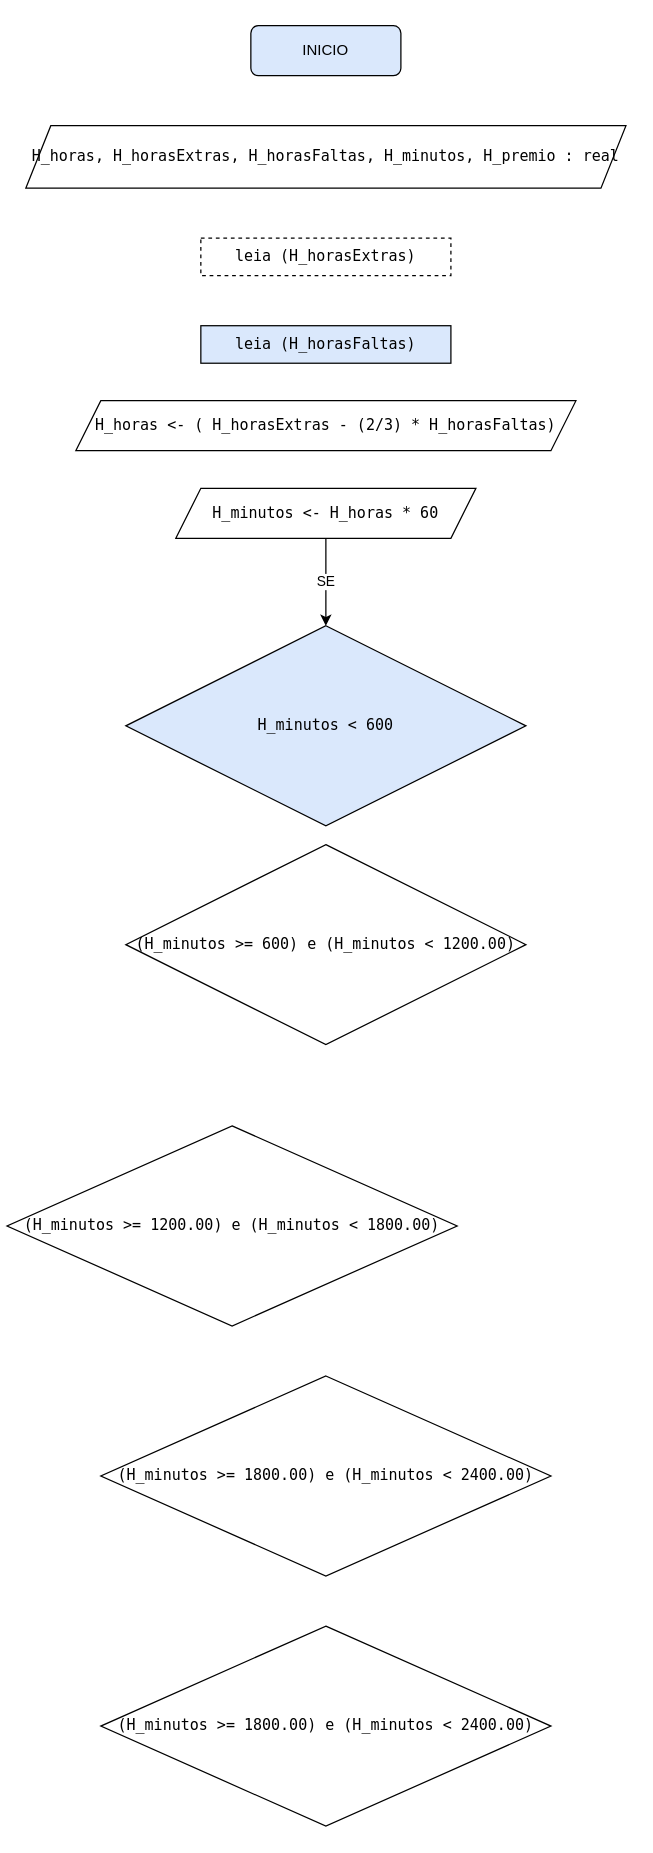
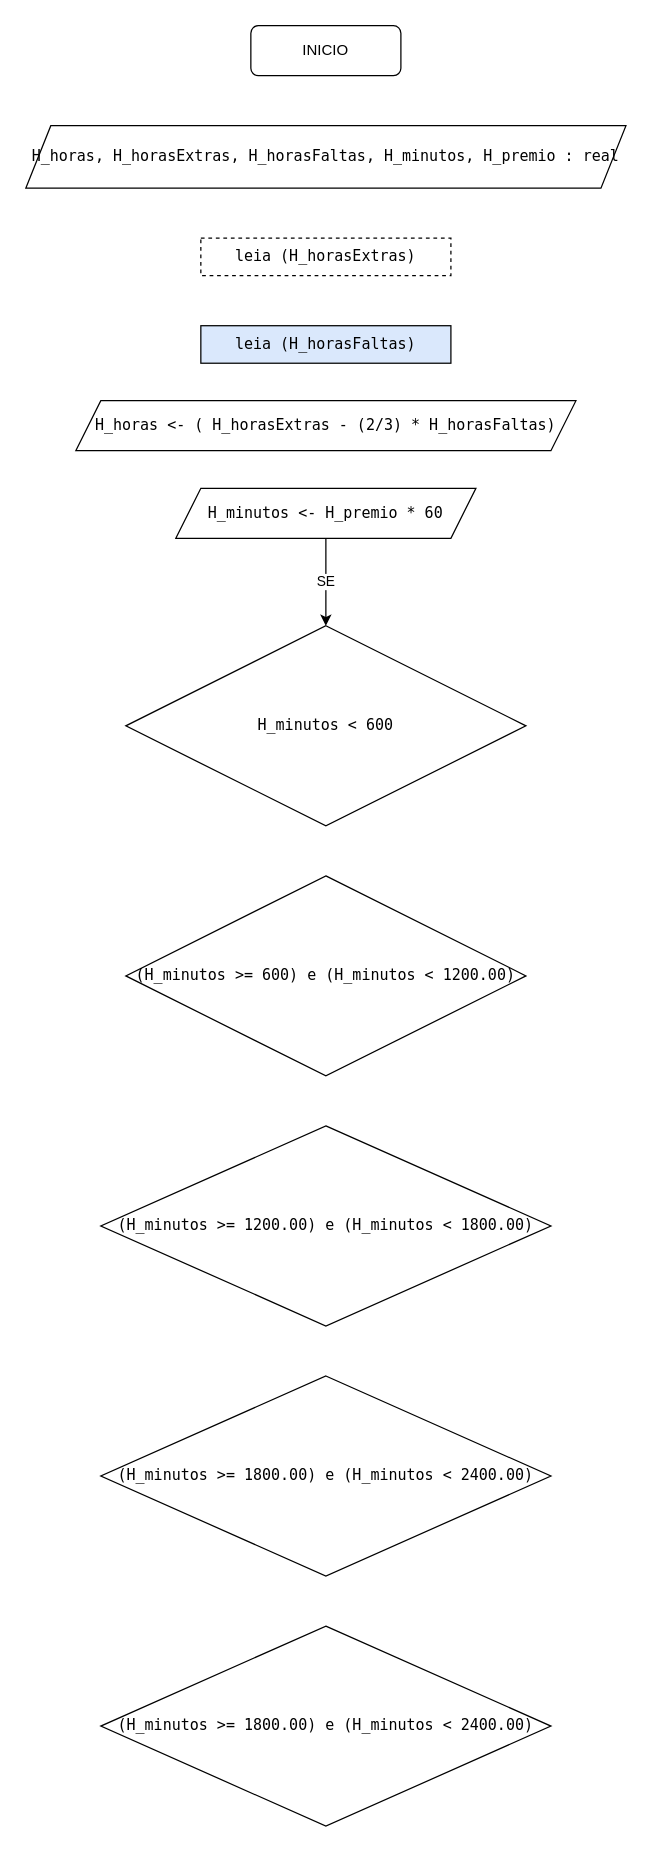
(326, 51) -> (326, 51)
(326, 513) -> (326, 513)
(326, 726) -> (326, 726)
(326, 944) -> (326, 976)
(232, 1226) -> (326, 1226)
